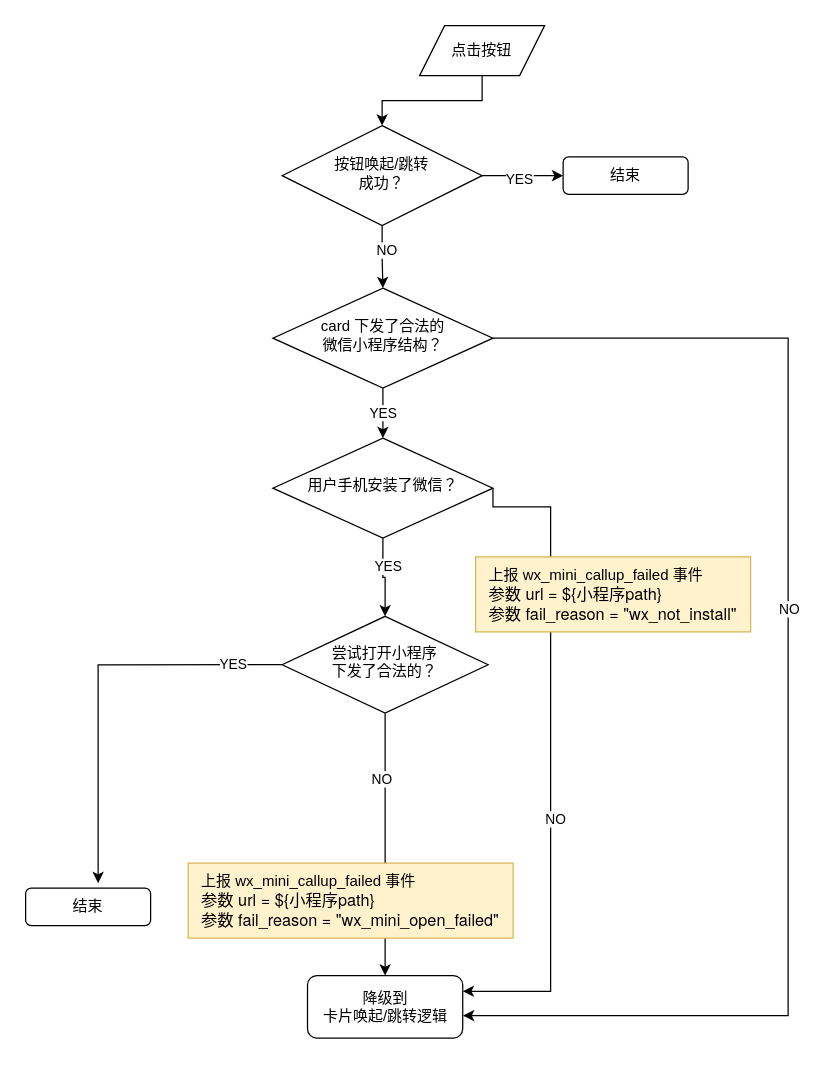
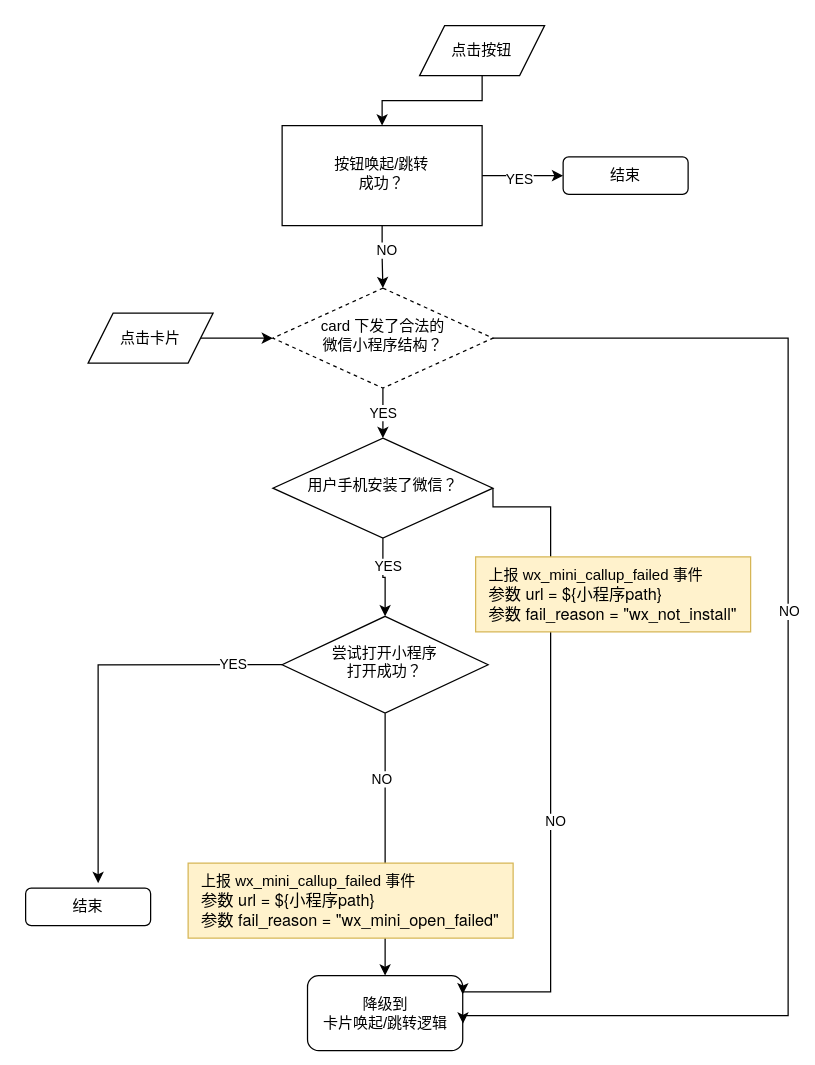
(382, 176) -> (382, 176)
none -> (151, 338)
none -> (231, 338)
(383, 338) -> (383, 338)
(385, 662) -> (385, 662)
(385, 1007) -> (385, 1013)
